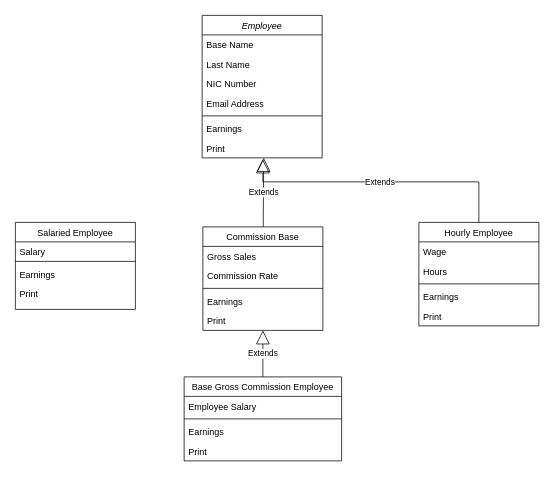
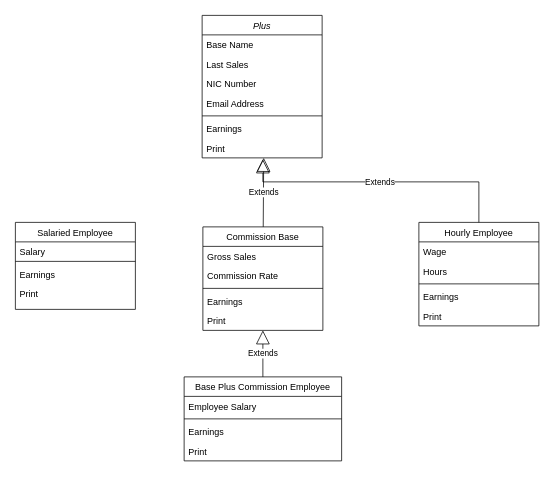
(262, 26) -> (262, 26)
(228, 65) -> (229, 65)
(263, 387) -> (263, 387)
